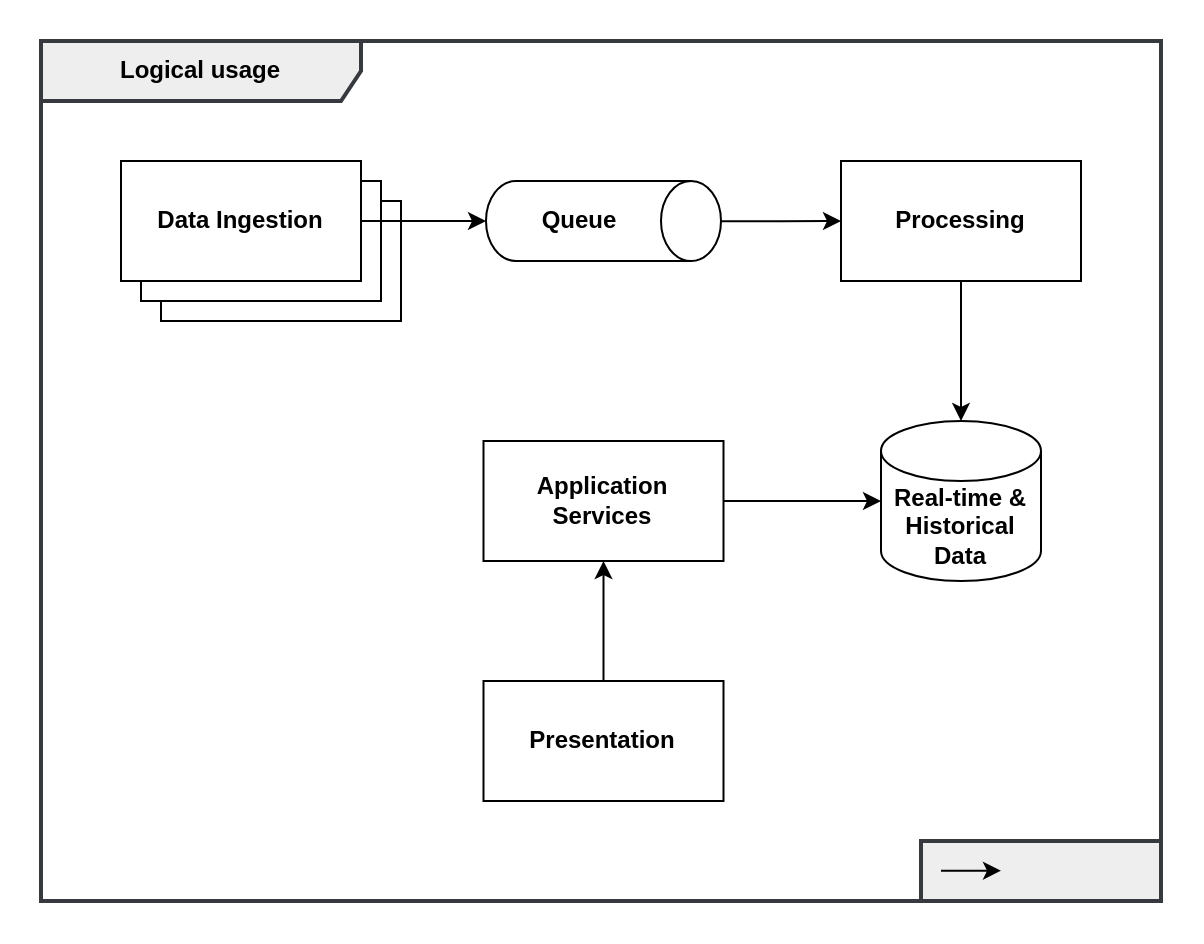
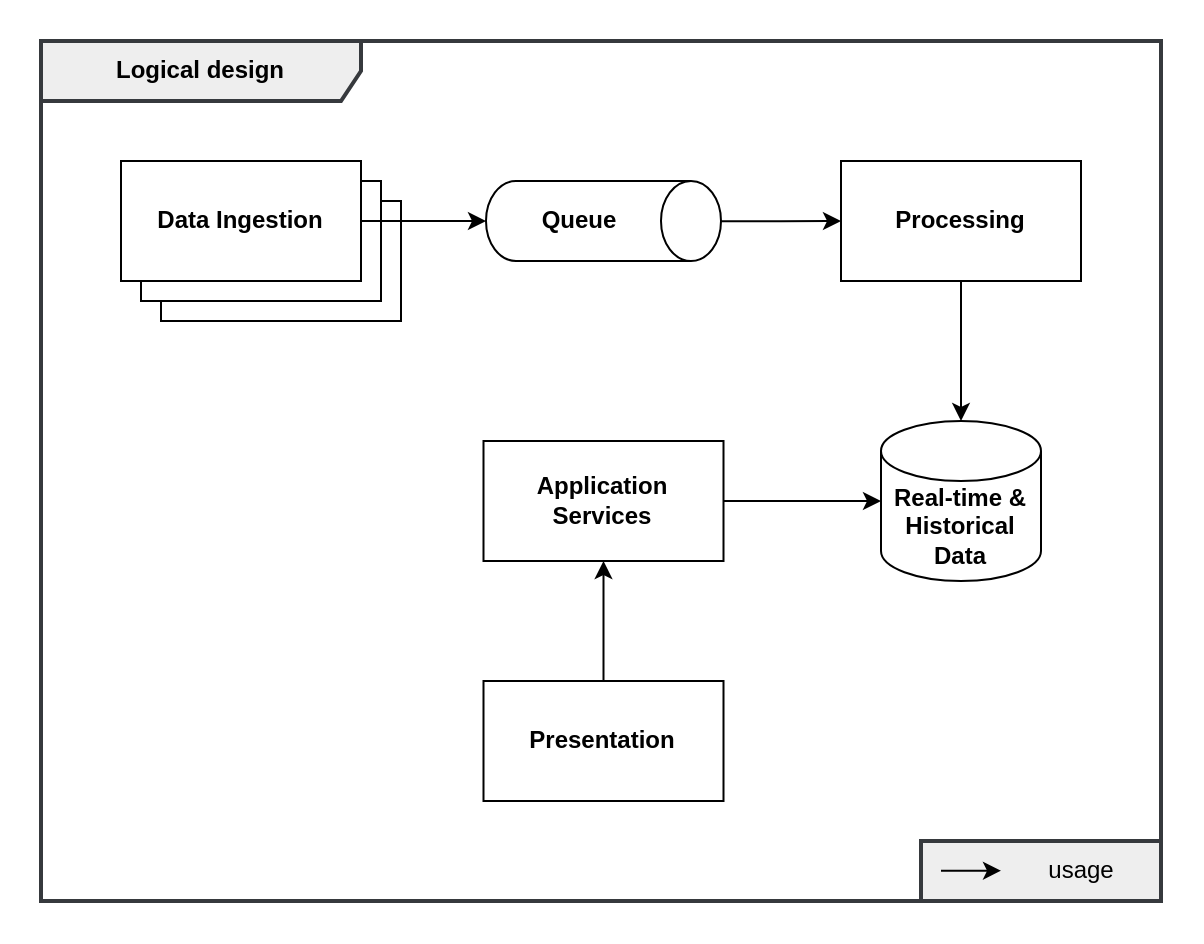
(201, 71) -> (201, 71)
none -> (1081, 871)
